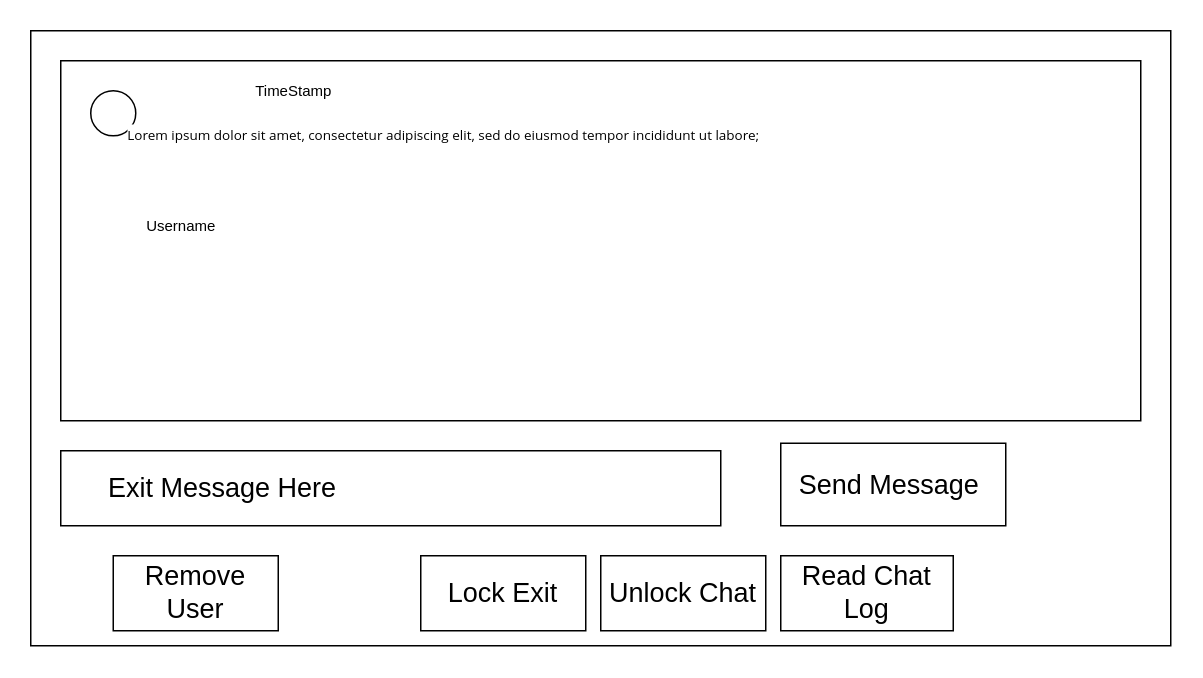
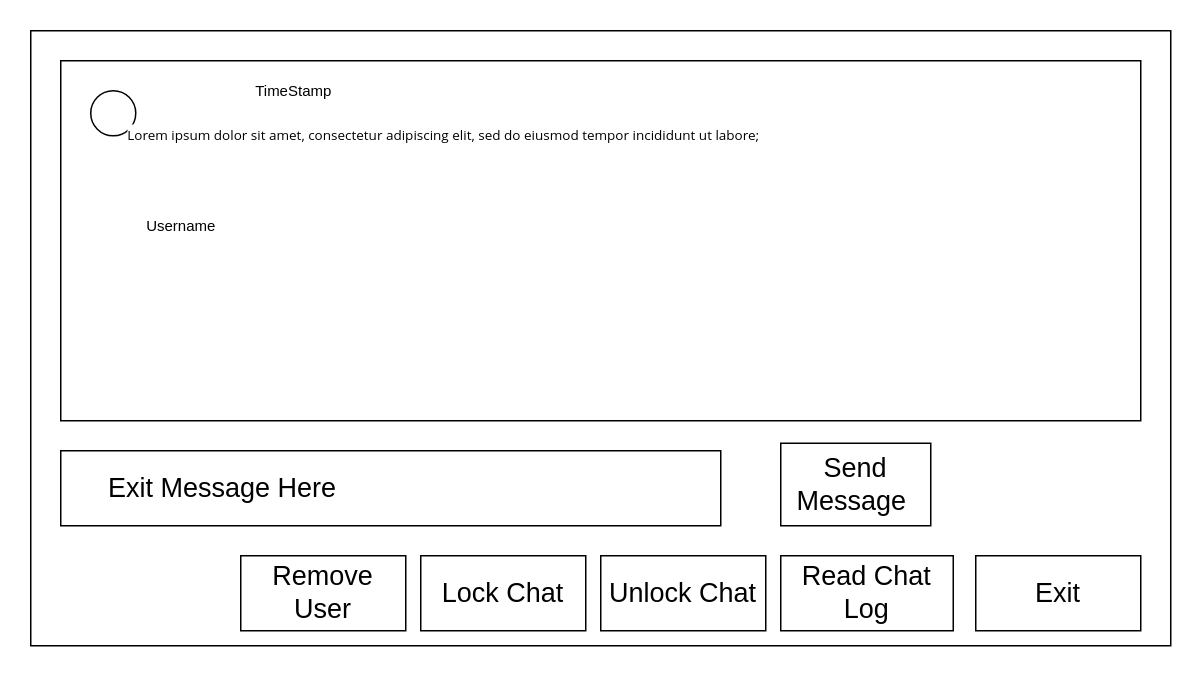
(893, 485) -> (856, 485)
(196, 593) -> (323, 593)
(503, 593) -> (503, 593)
none -> (1058, 593)
